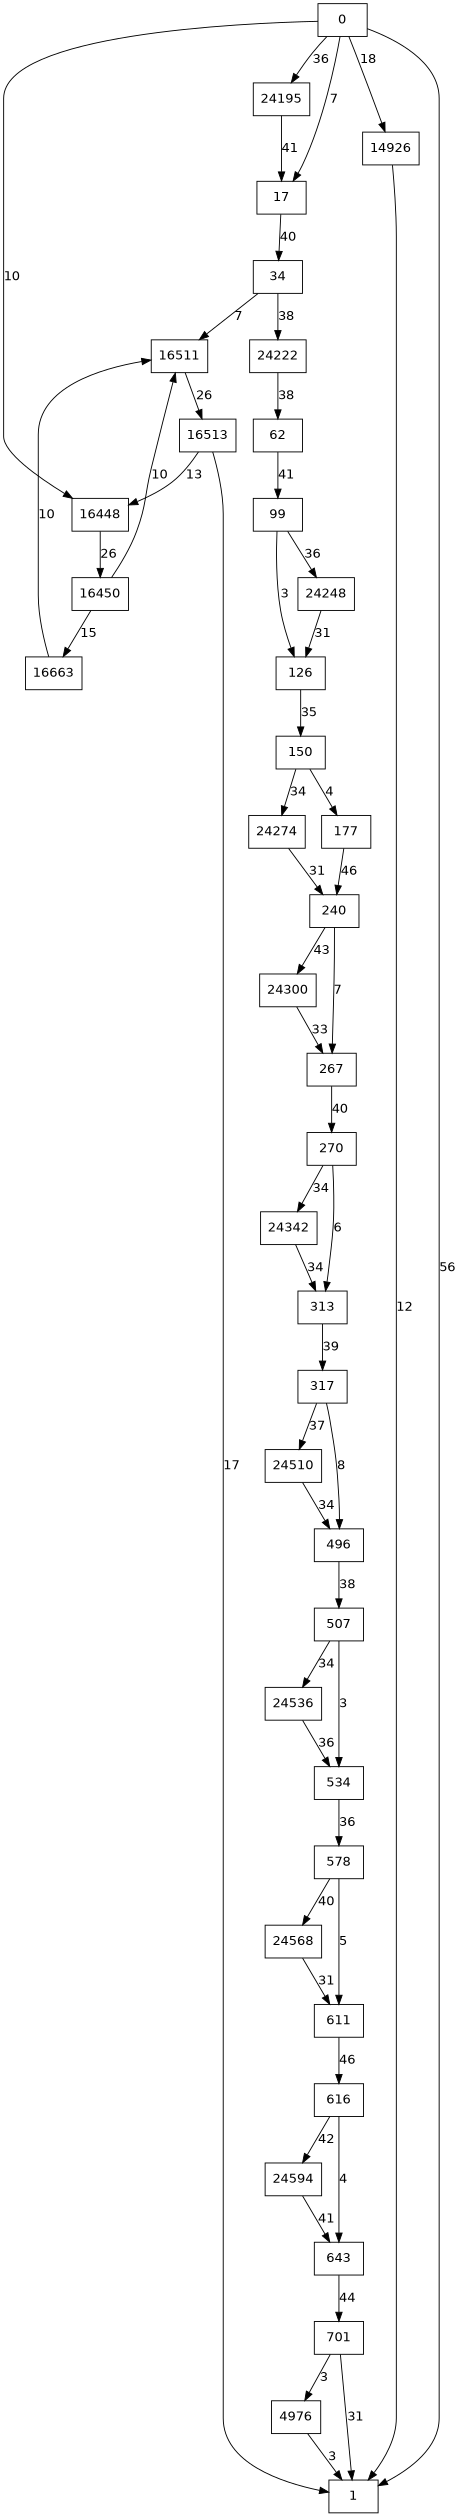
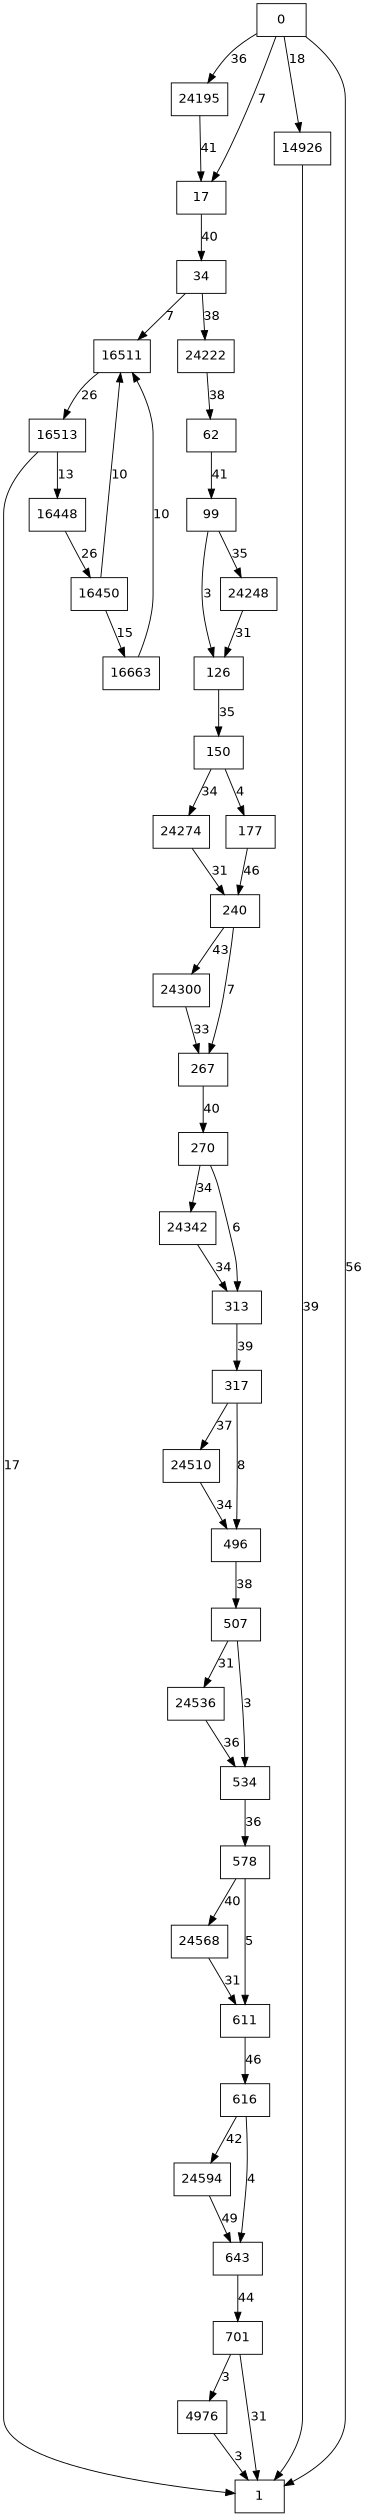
(4, 142) -> none
(313, 554) -> (240, 554)
(405, 1307) -> (311, 1307)
(327, 1664) -> (226, 1664)
(327, 2219) -> (230, 2219)
